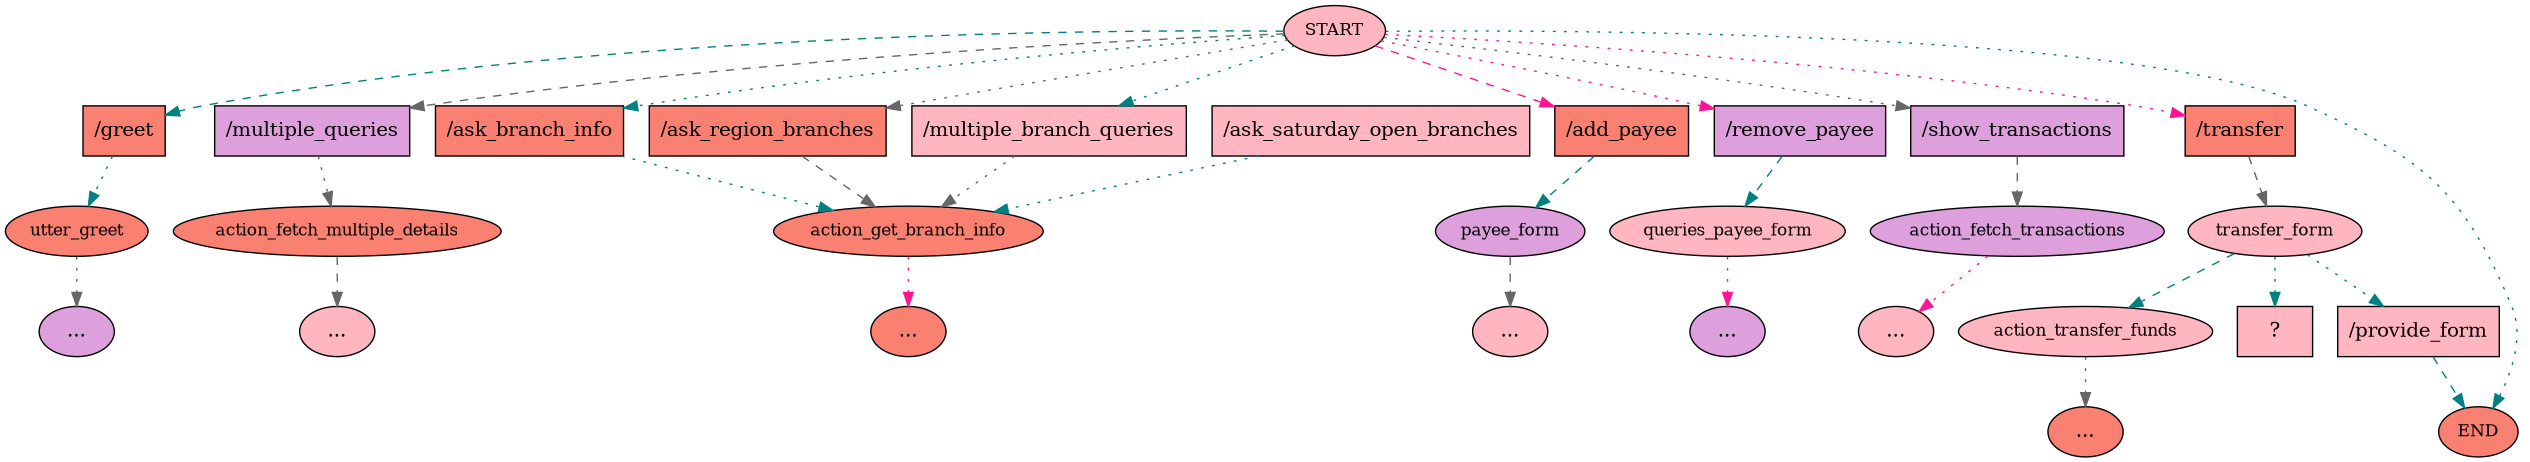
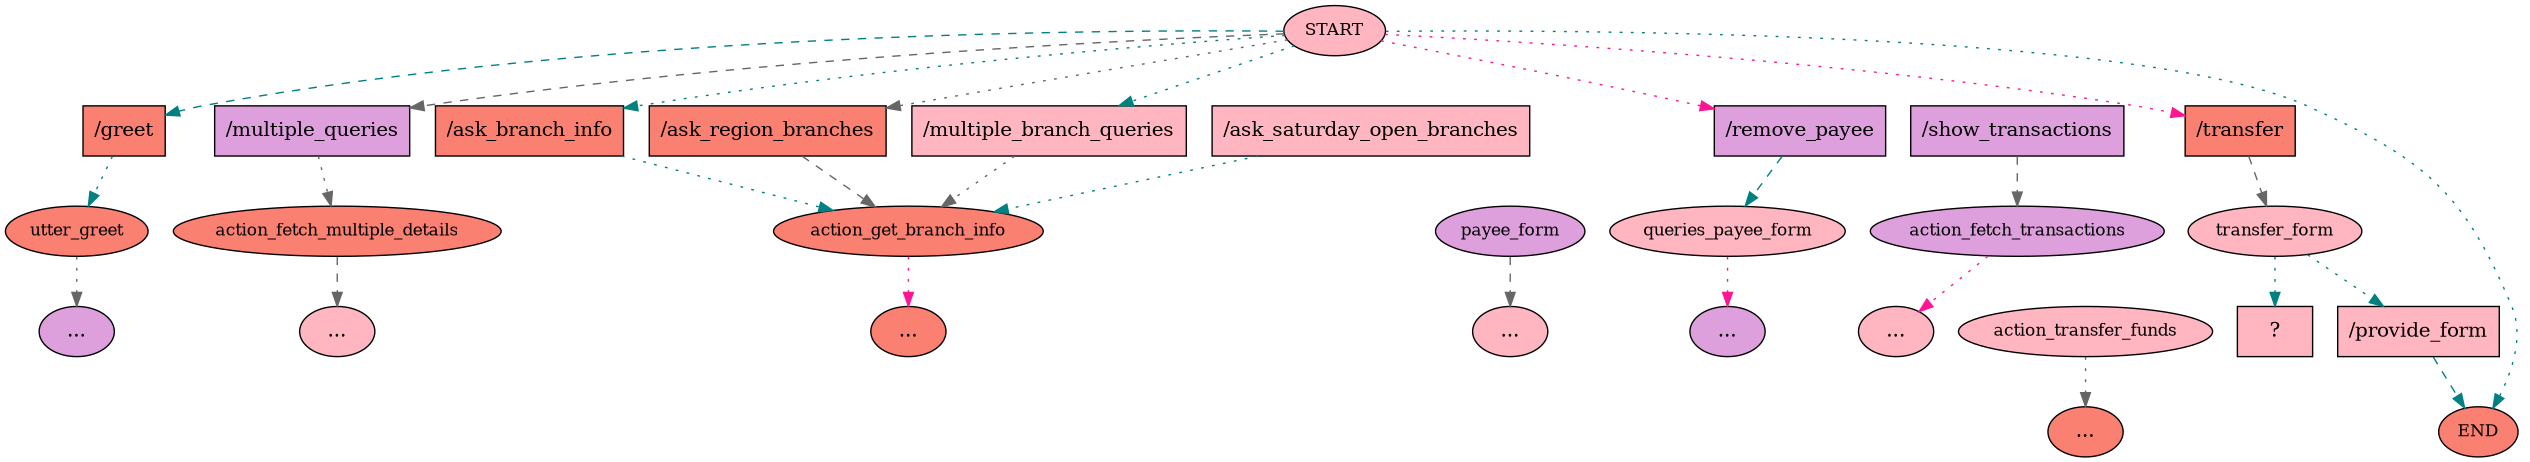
(1640, 69) -> none
(1622, 131) -> none
(2188, 277) -> none
